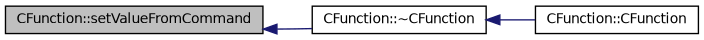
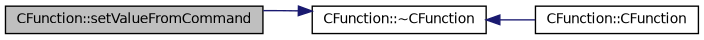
(295, 29) -> (281, 11)
